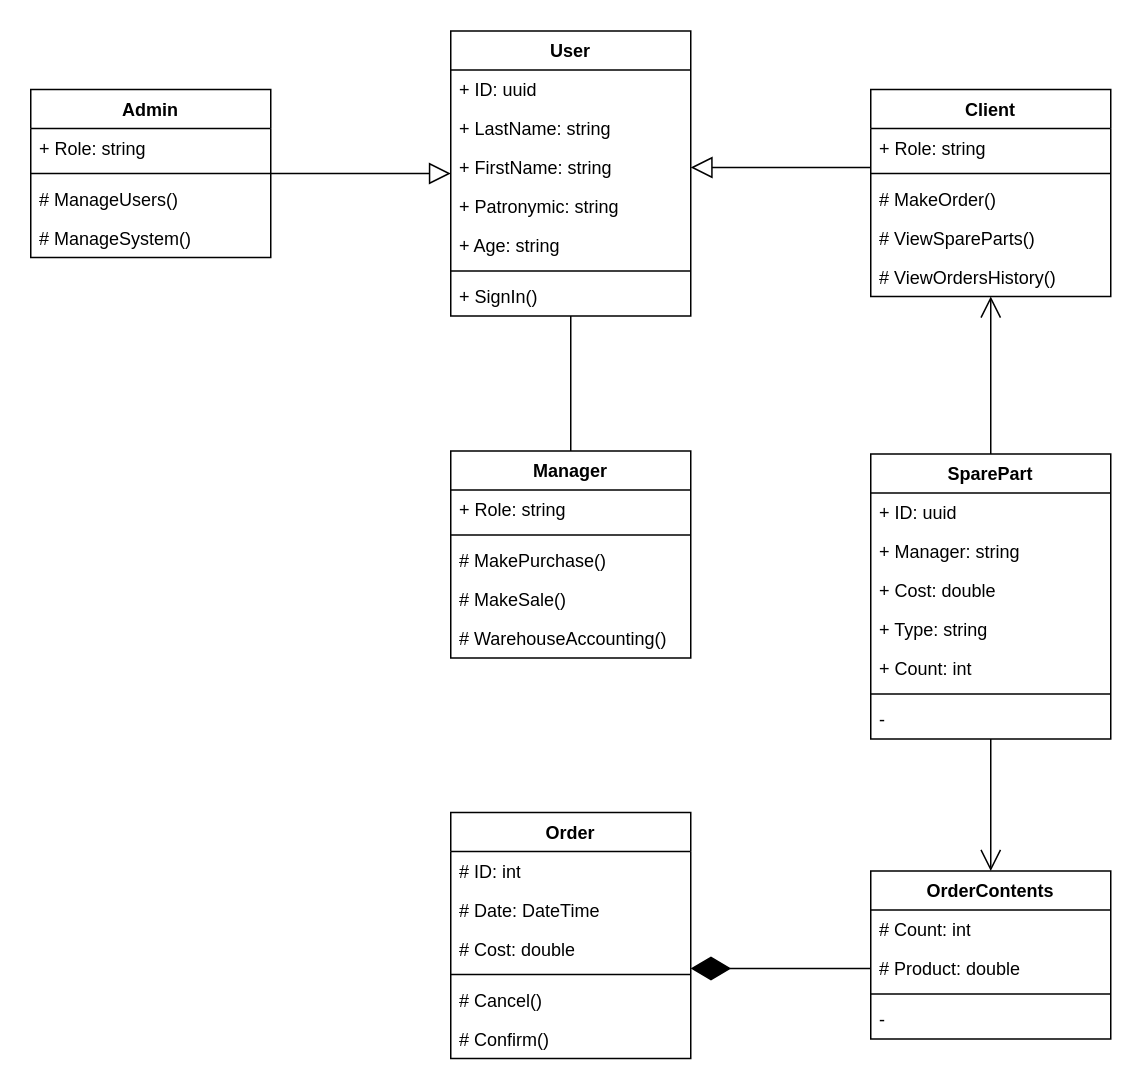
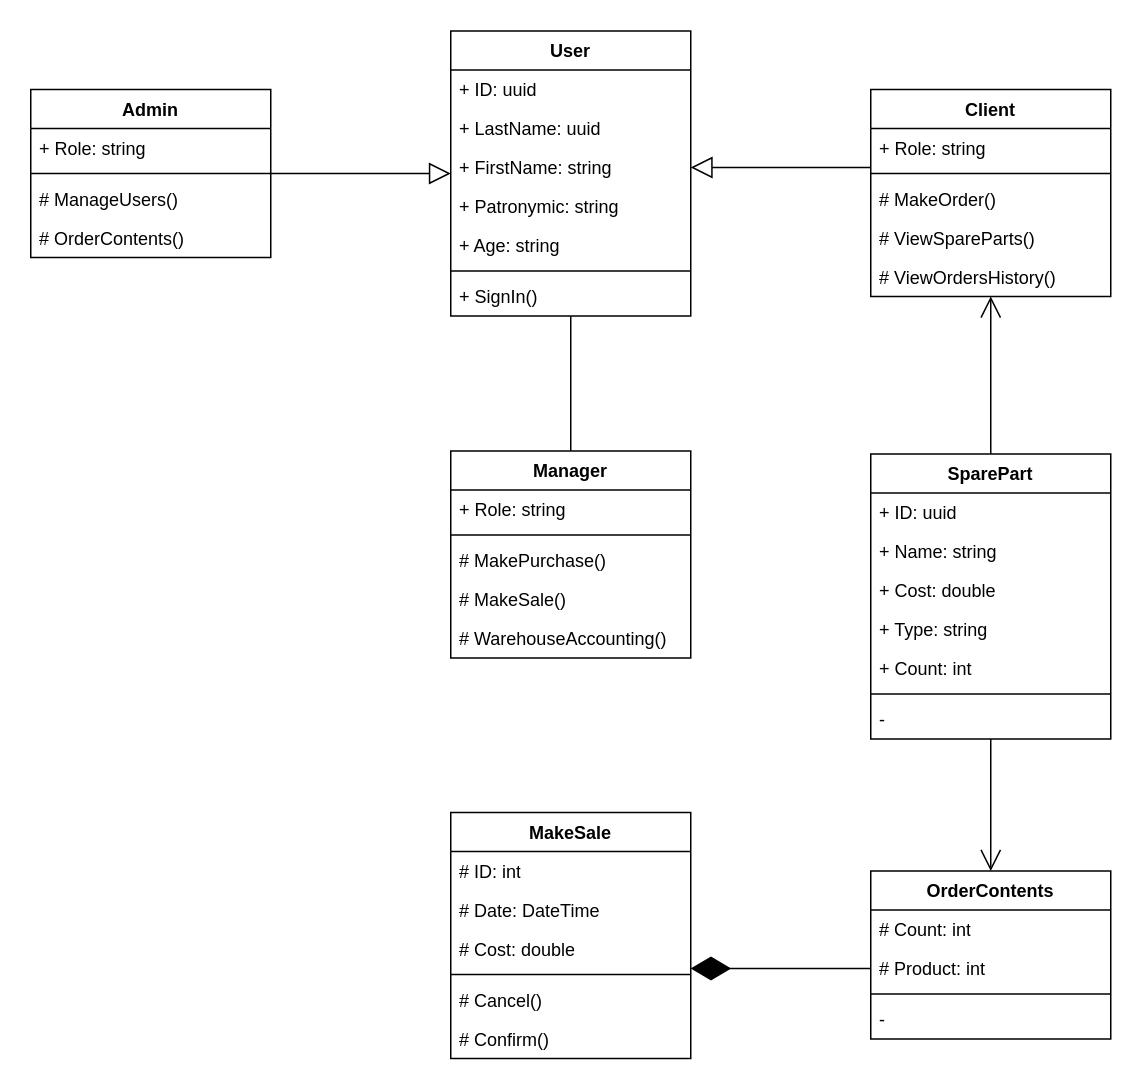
(541, 130) -> (531, 130)
(118, 240) -> (123, 240)
(956, 553) -> (941, 553)
(571, 834) -> (571, 834)
(956, 970) -> (941, 970)
